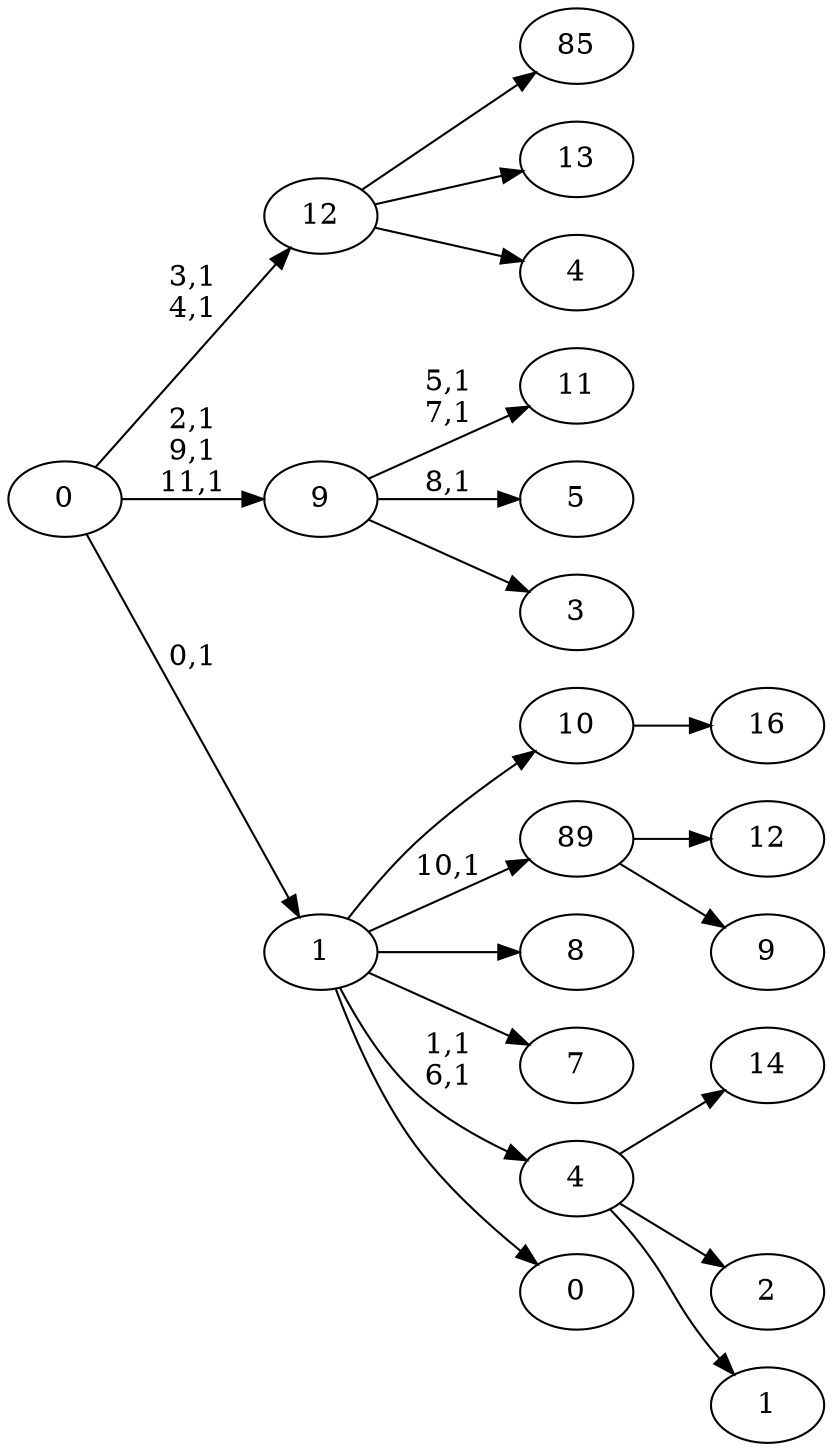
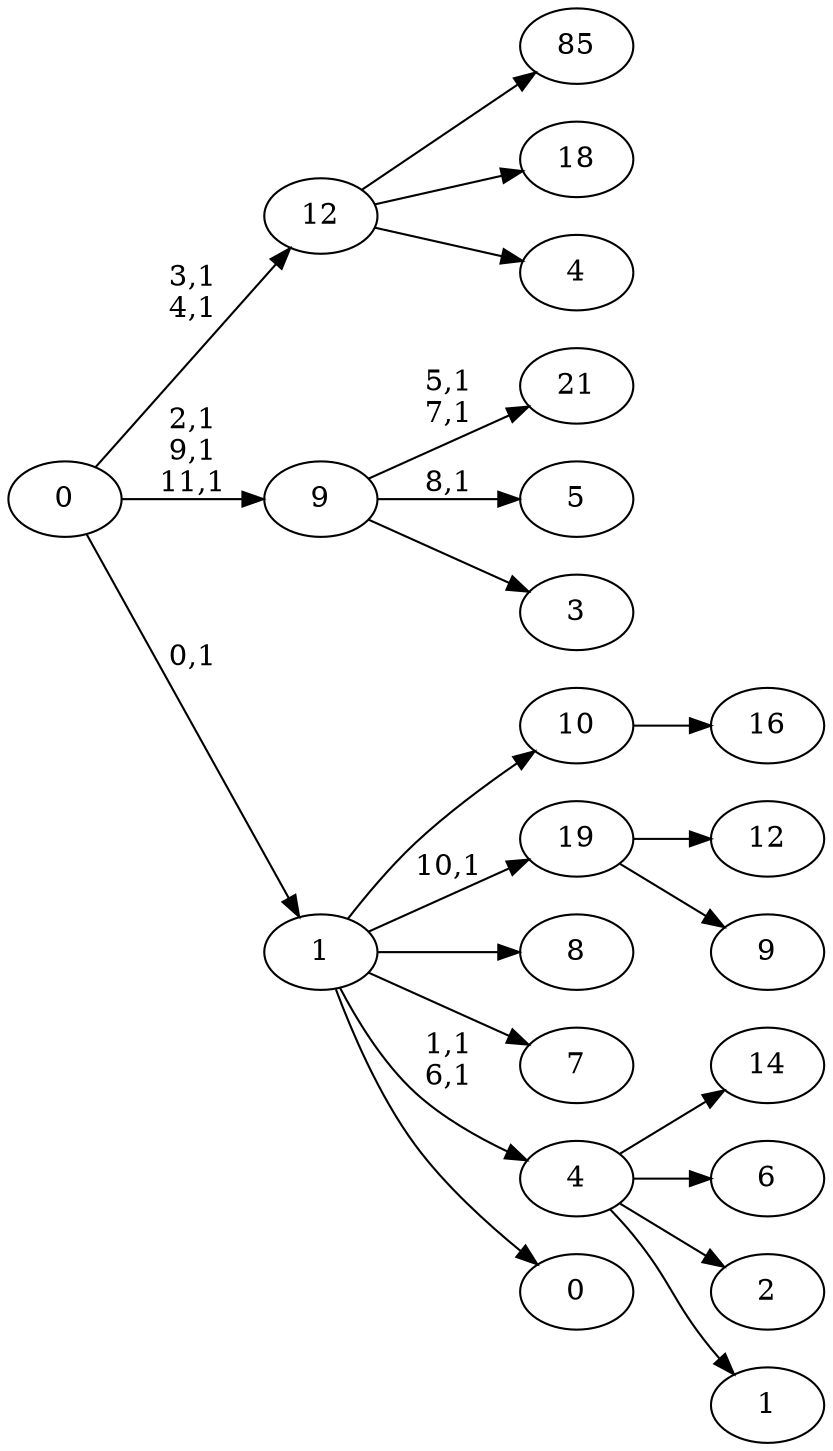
(577, 159) -> (577, 159)
(577, 386) -> (577, 386)
(577, 839) -> (577, 839)
none -> (768, 1179)
